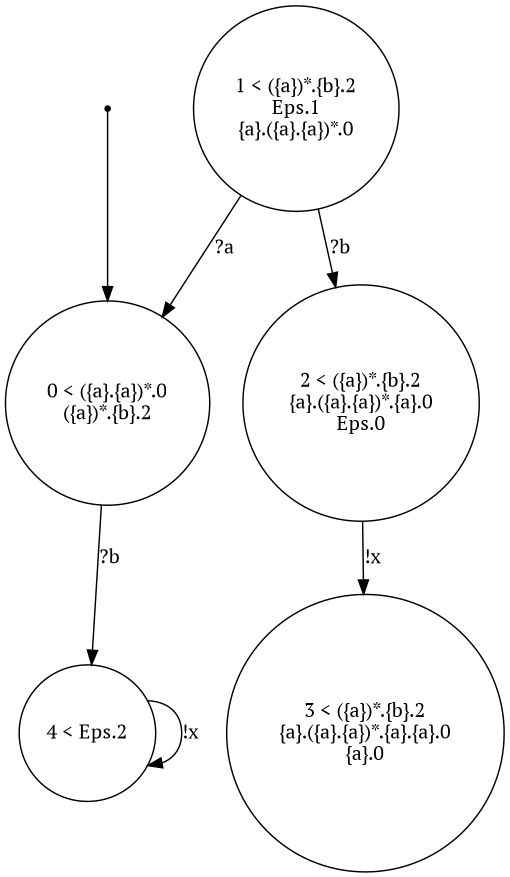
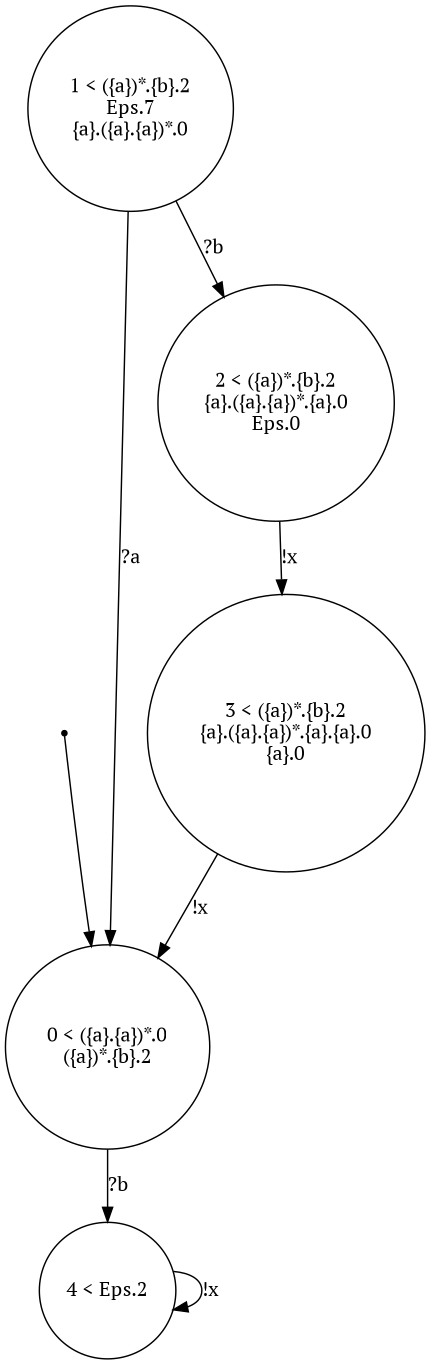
(296, 109) -> (131, 109)
none -> (191, 900)
